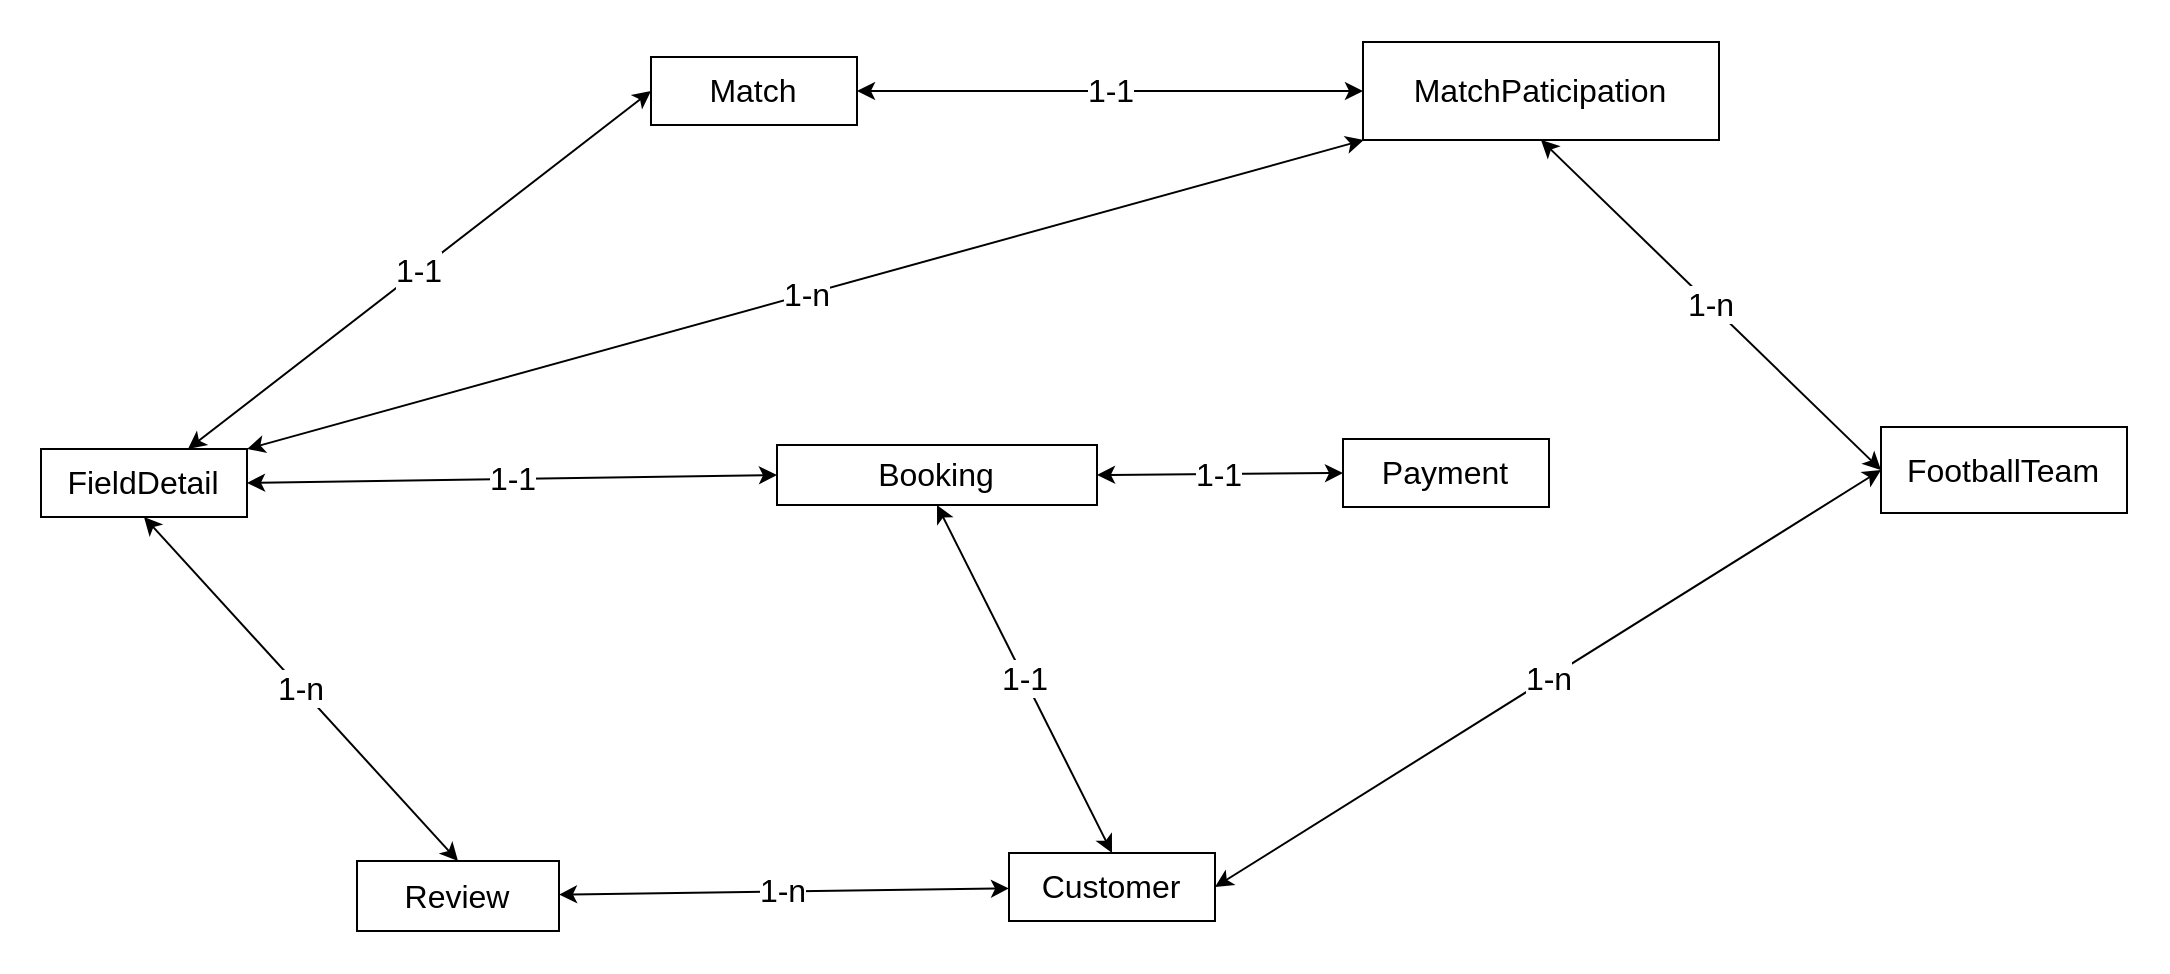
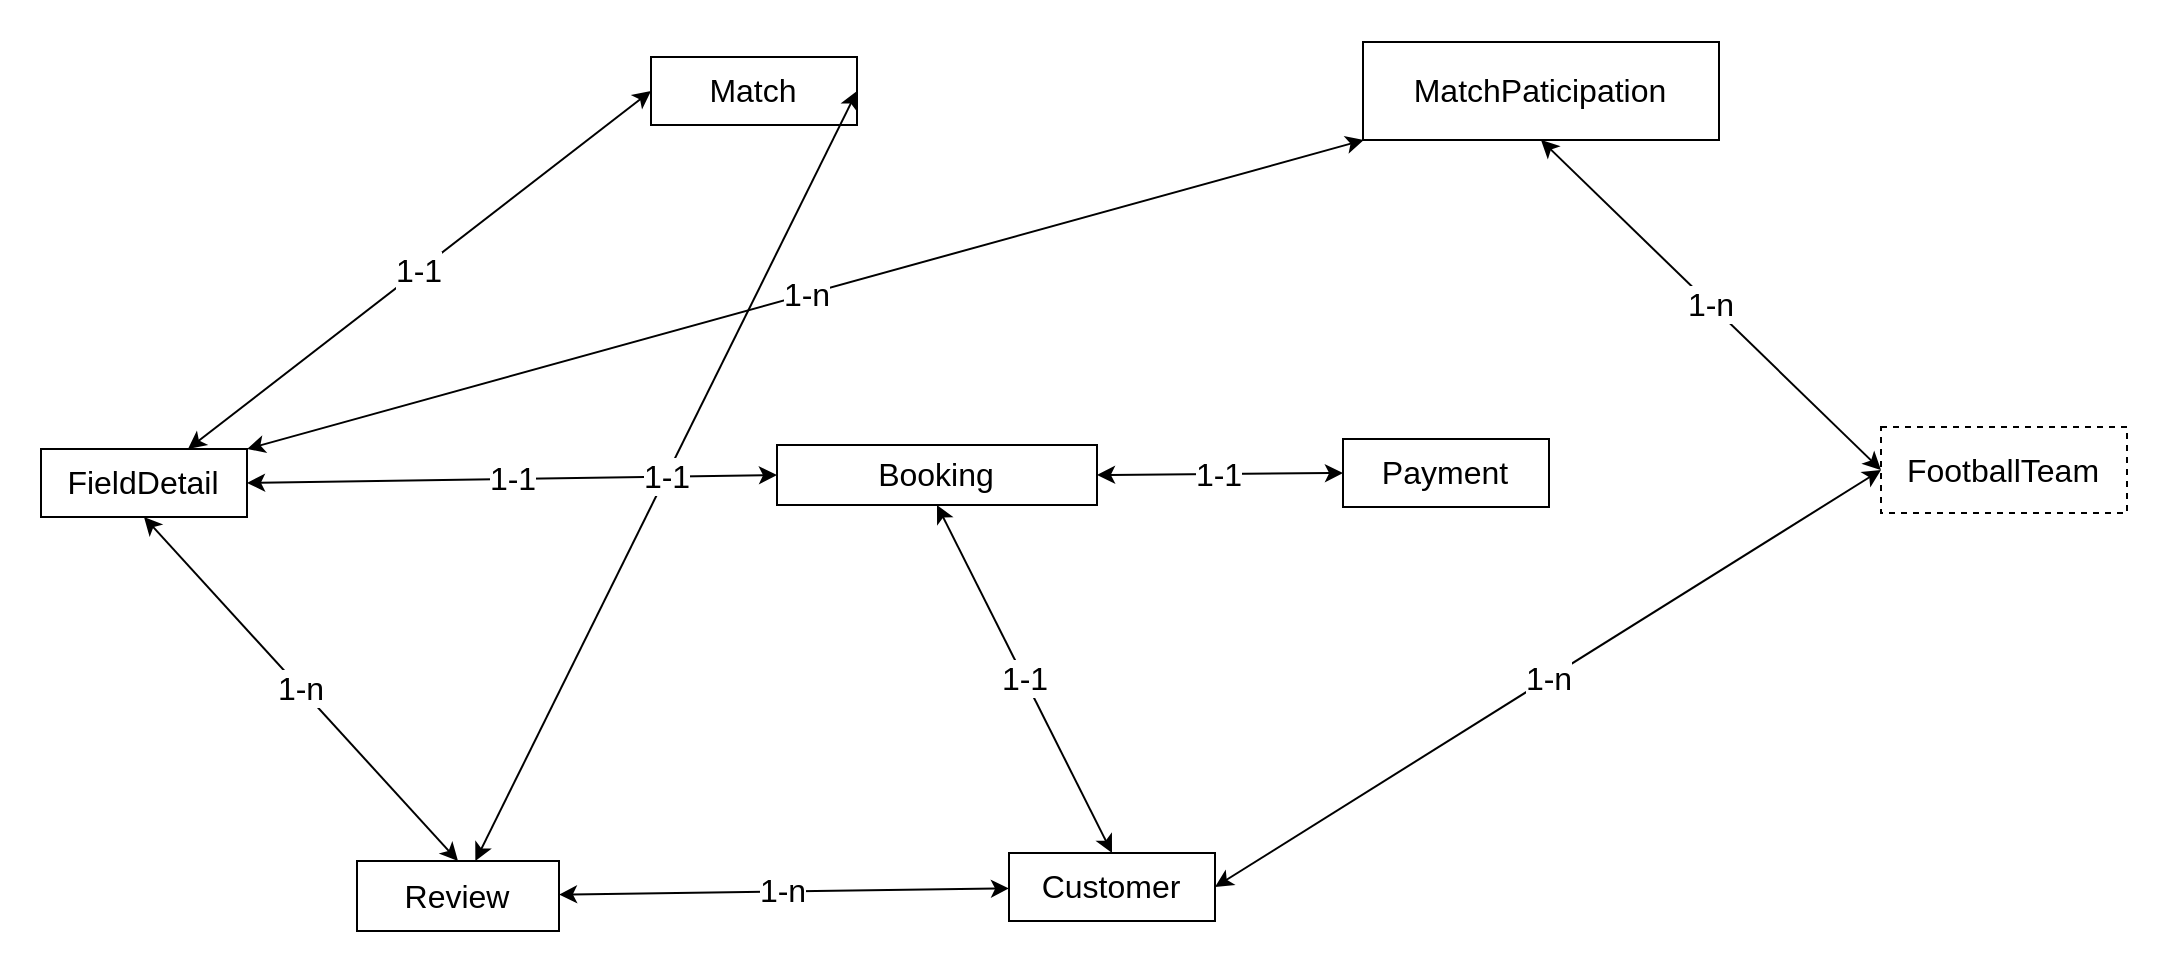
(1110, 91) -> (574, 661)
(2004, 470) -> (2004, 470)
